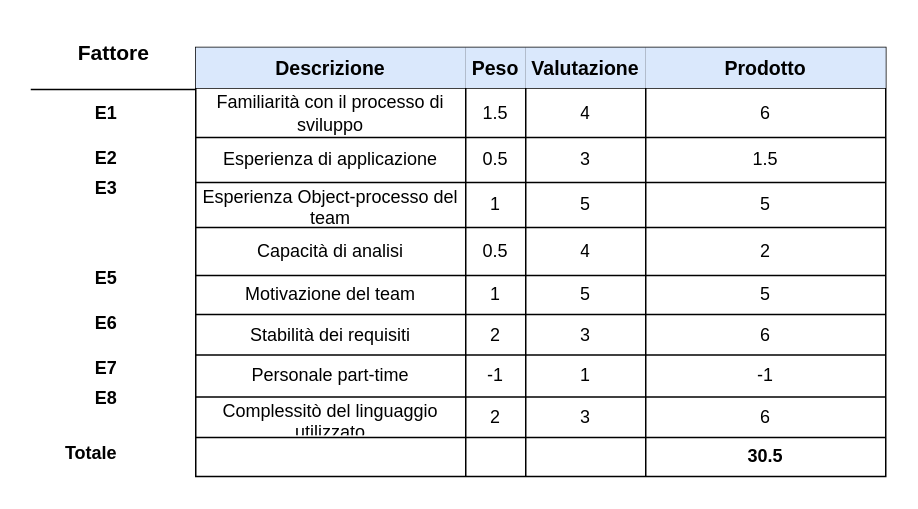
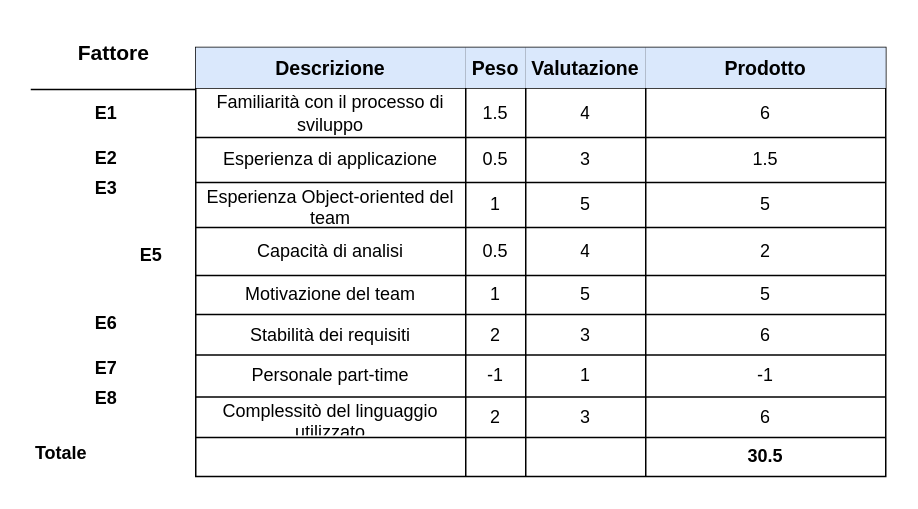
(331, 205) -> (331, 205)
(106, 278) -> (151, 256)
(91, 454) -> (61, 454)
